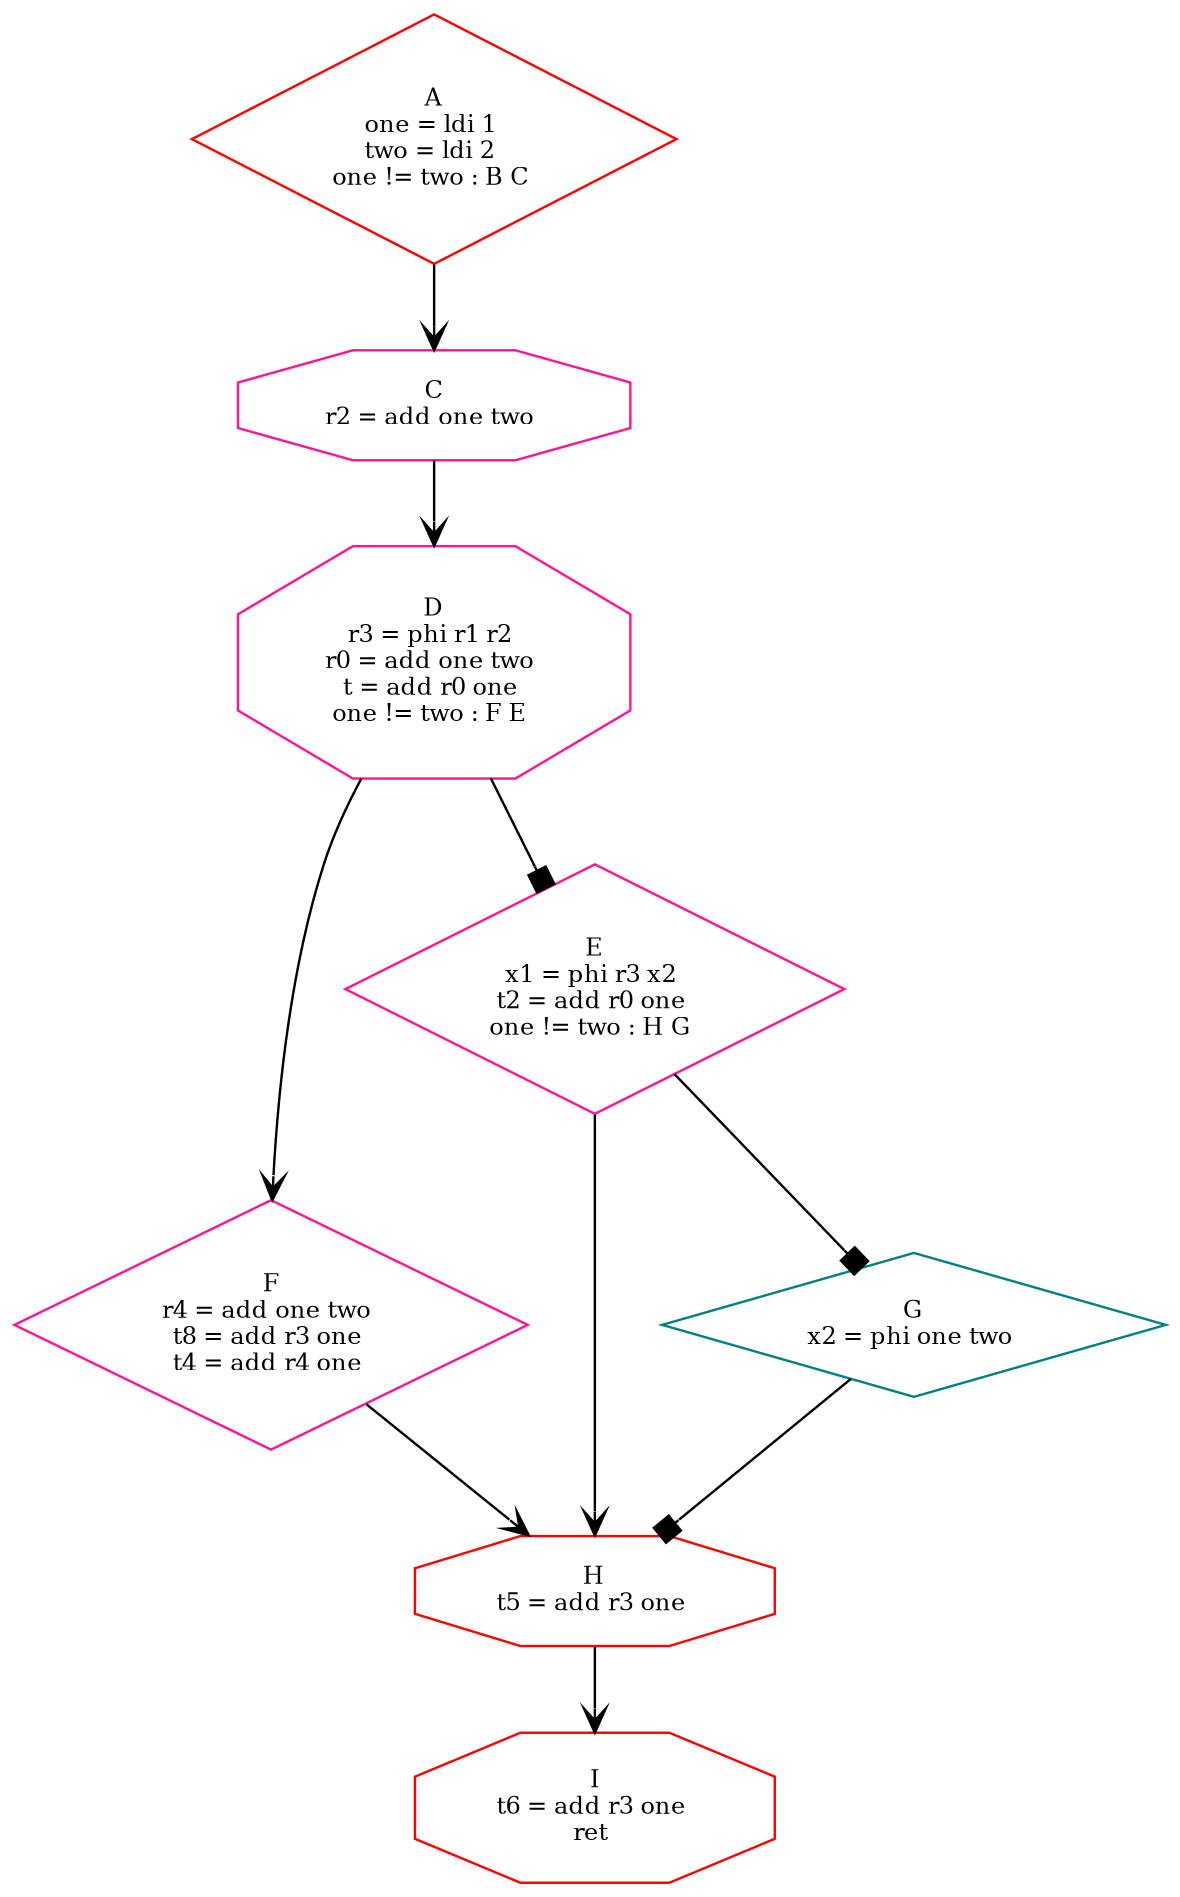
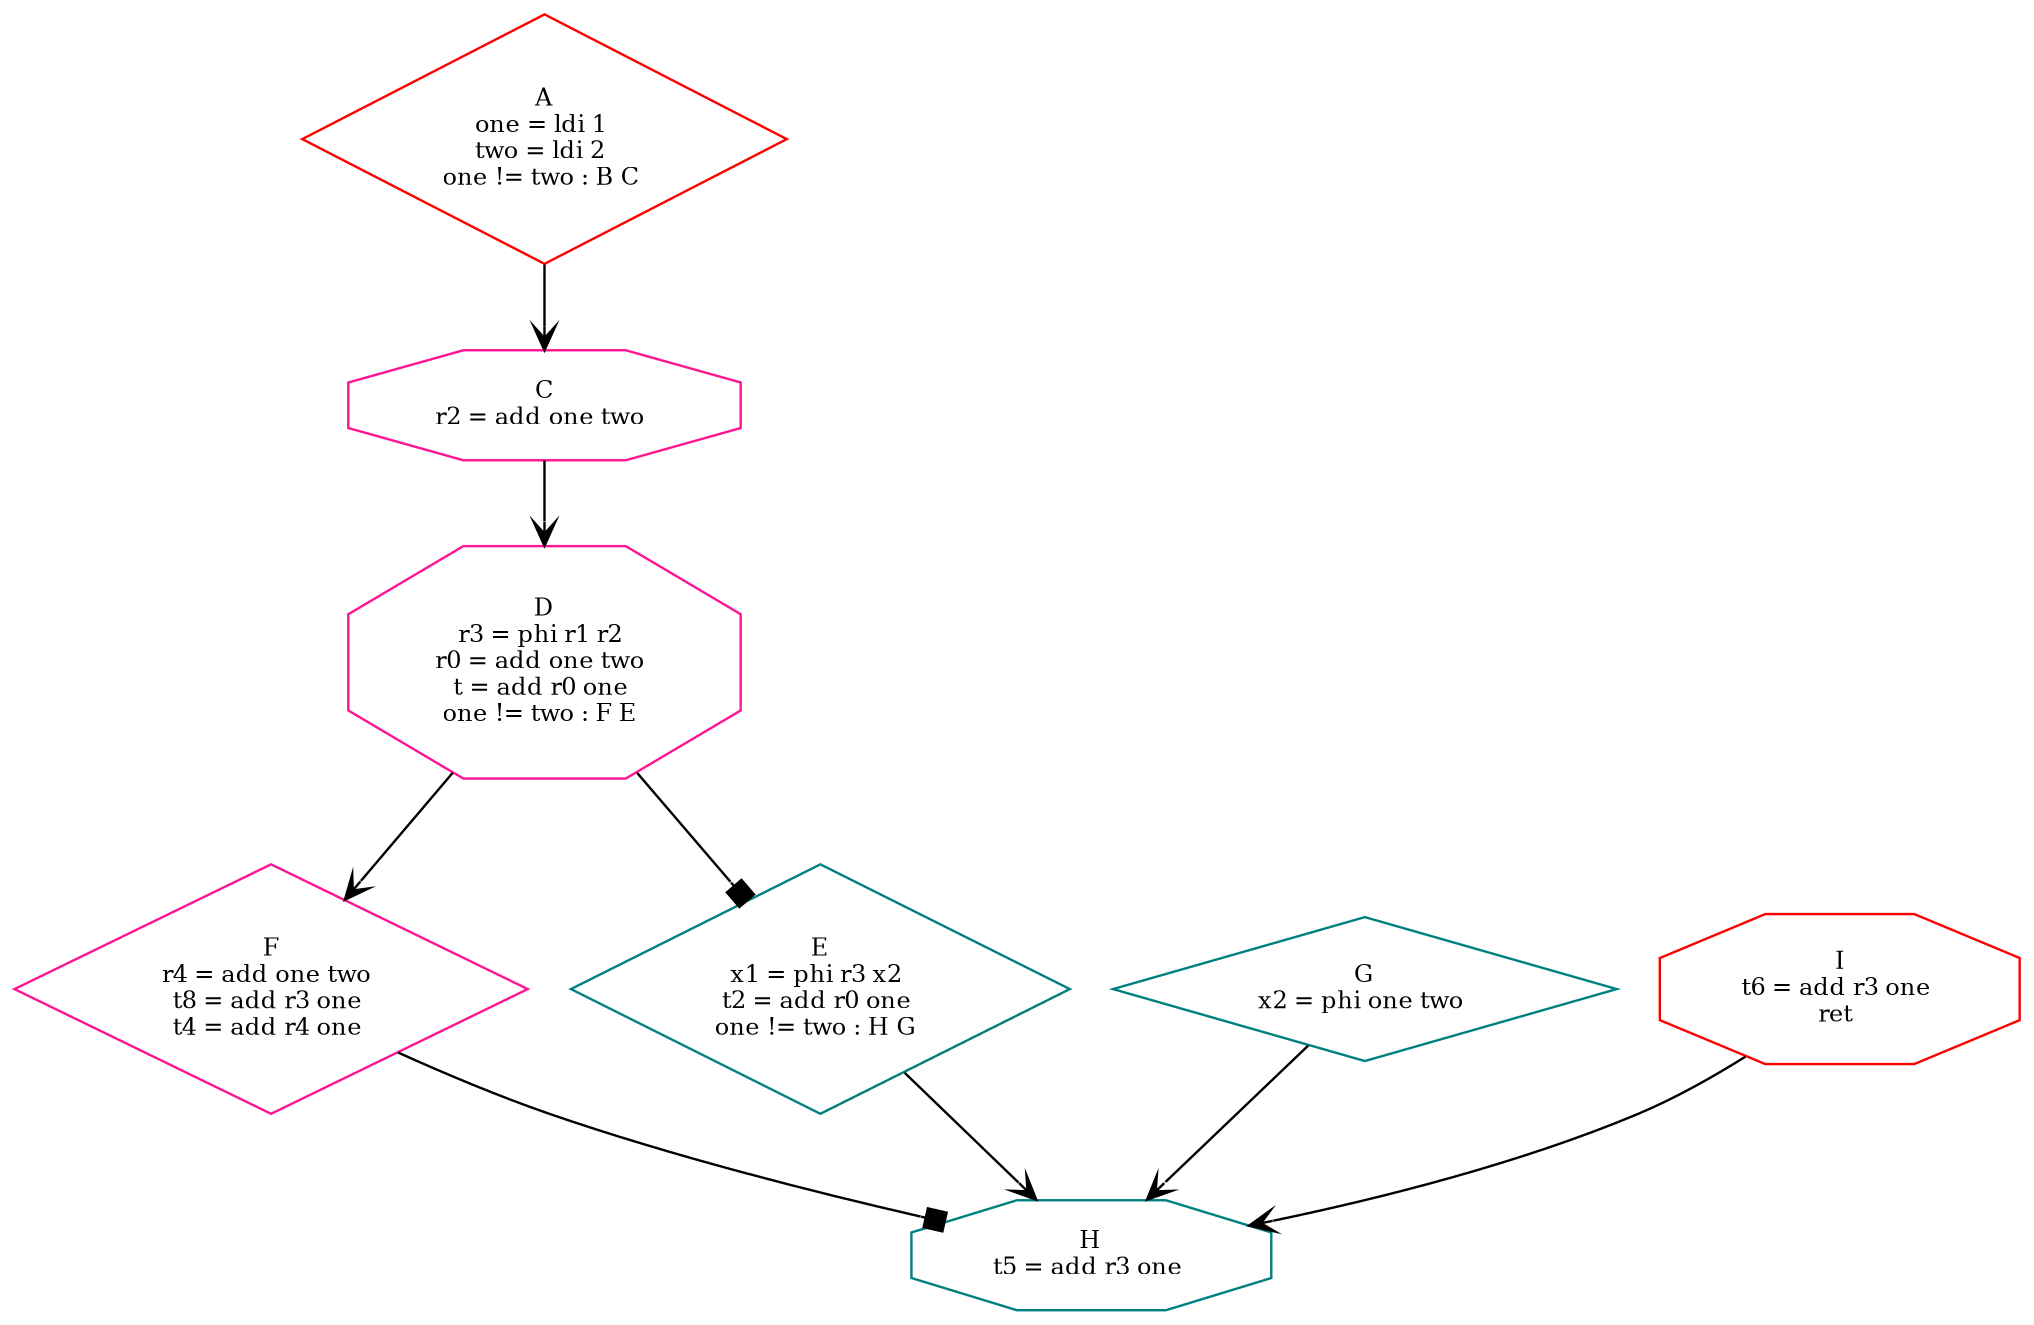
(595, 989) -> (820, 989)
(759, 1162) -> none
(765, 1449) -> (1237, 1114)
(438, 1462) -> (655, 1148)
(595, 1591) -> (1091, 1255)
(595, 1678) -> (1516, 1158)
